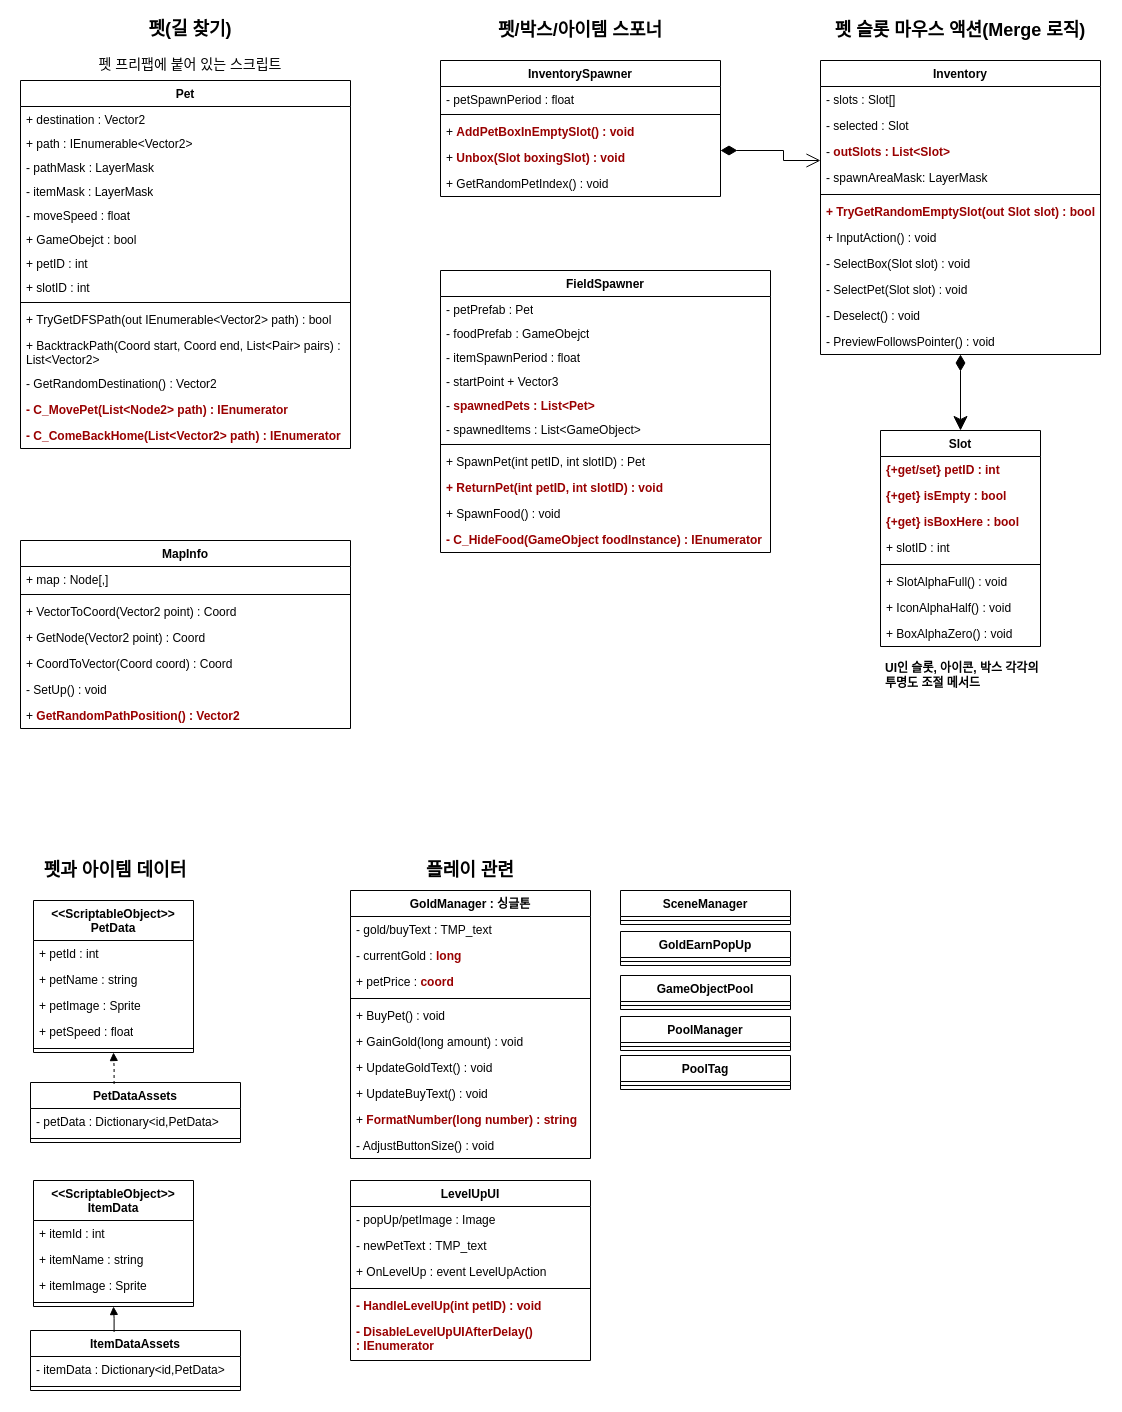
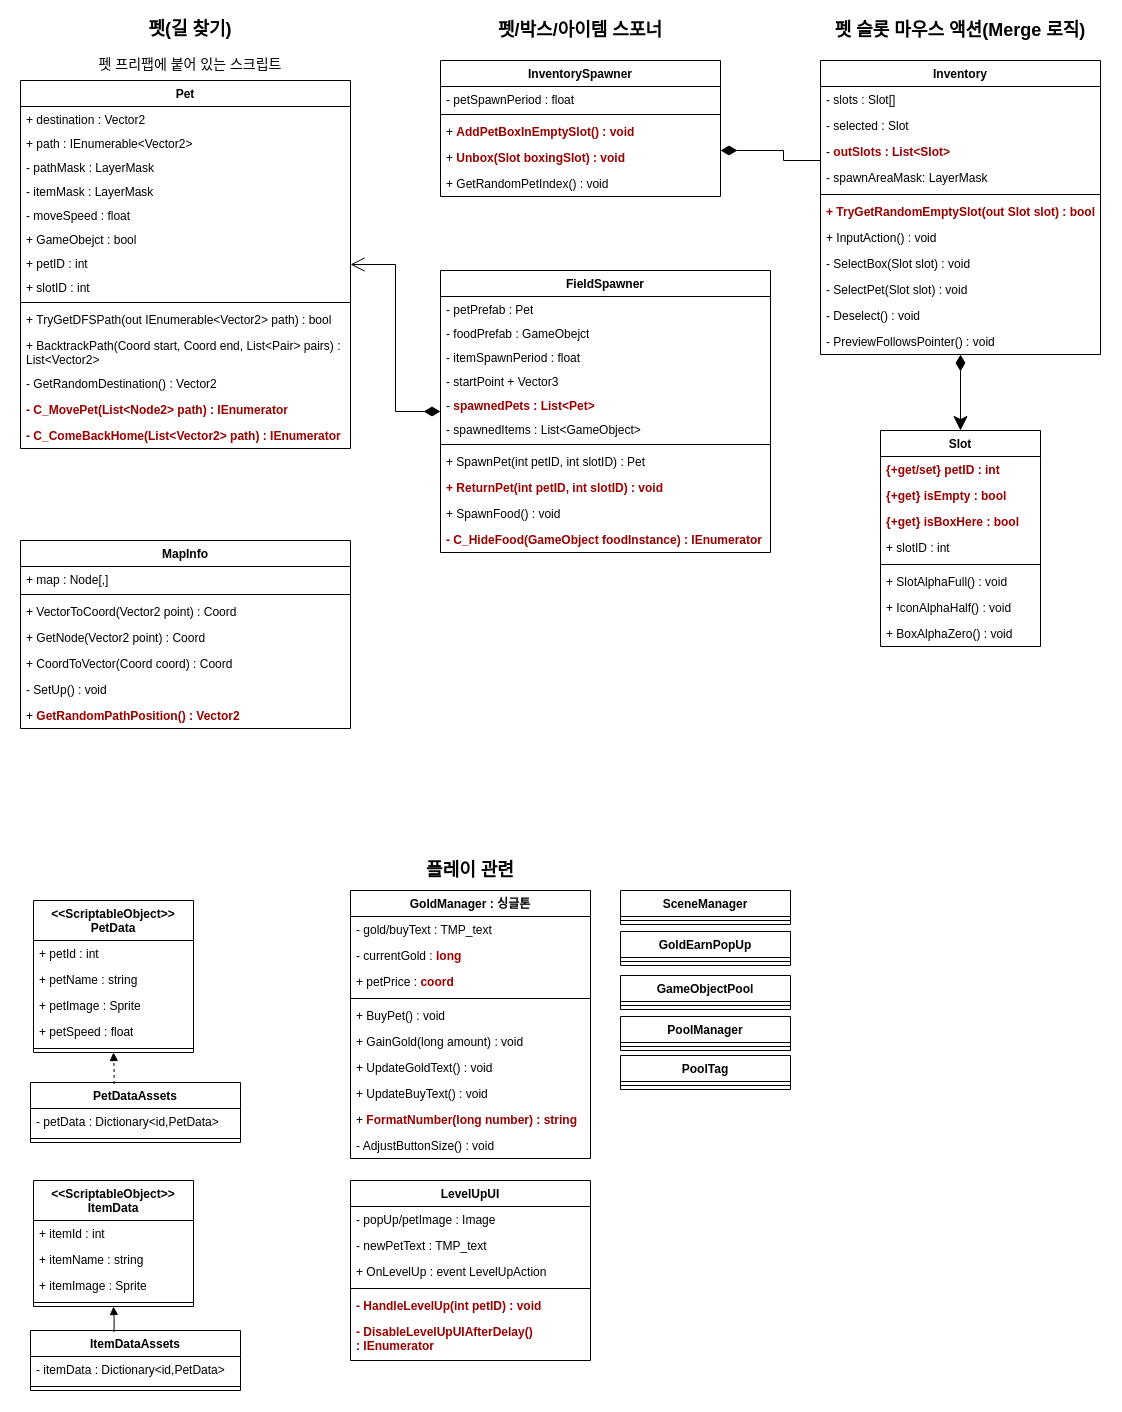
(815, 161) -> (815, 161)
none -> (396, 332)
(966, 686) -> none
(116, 881) -> none
